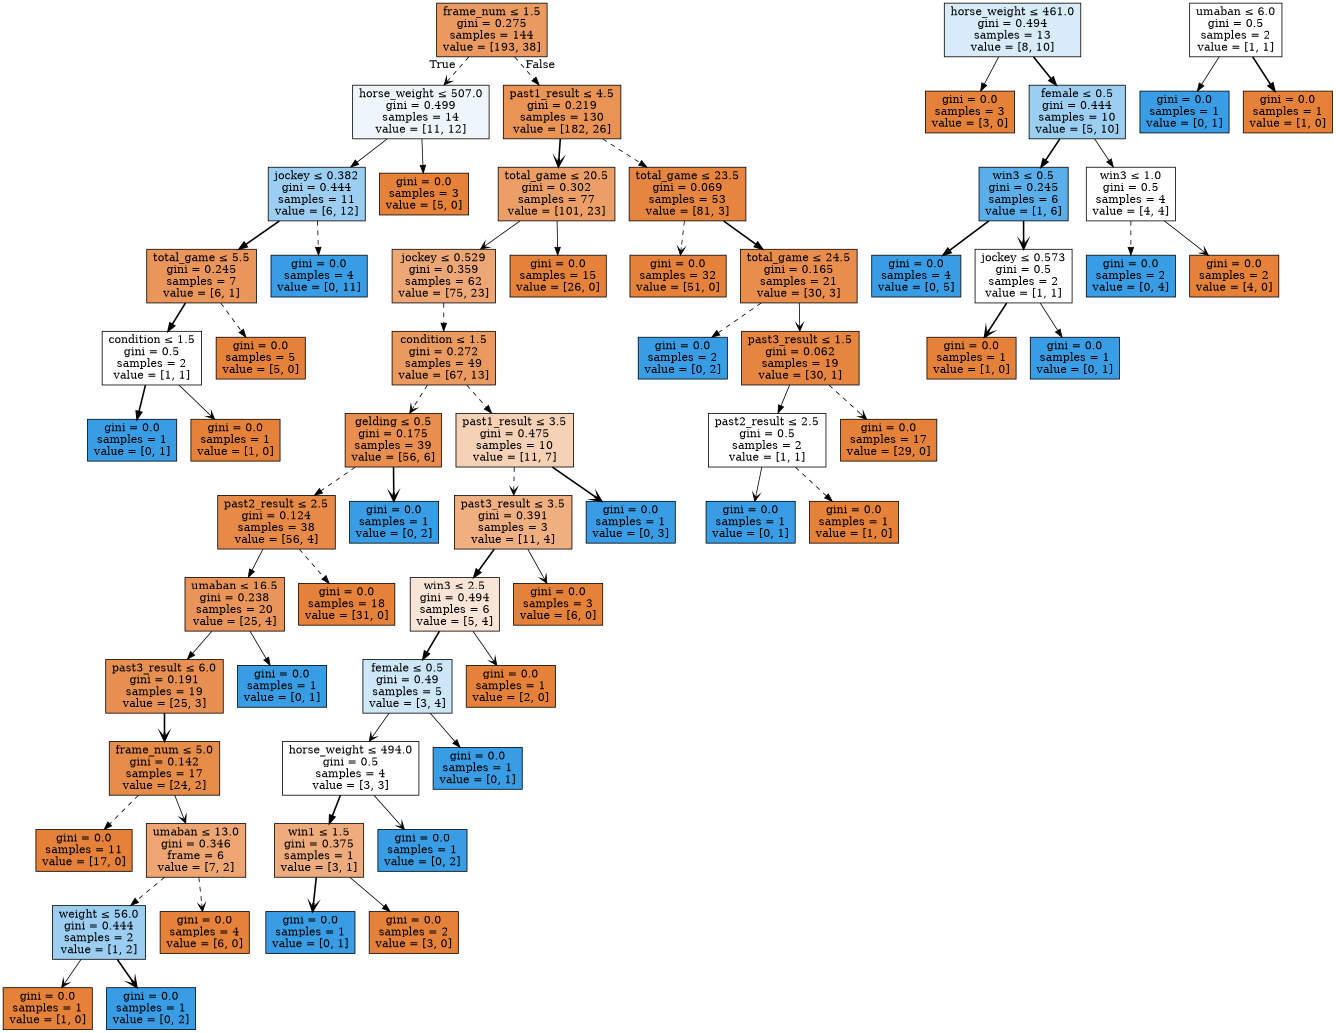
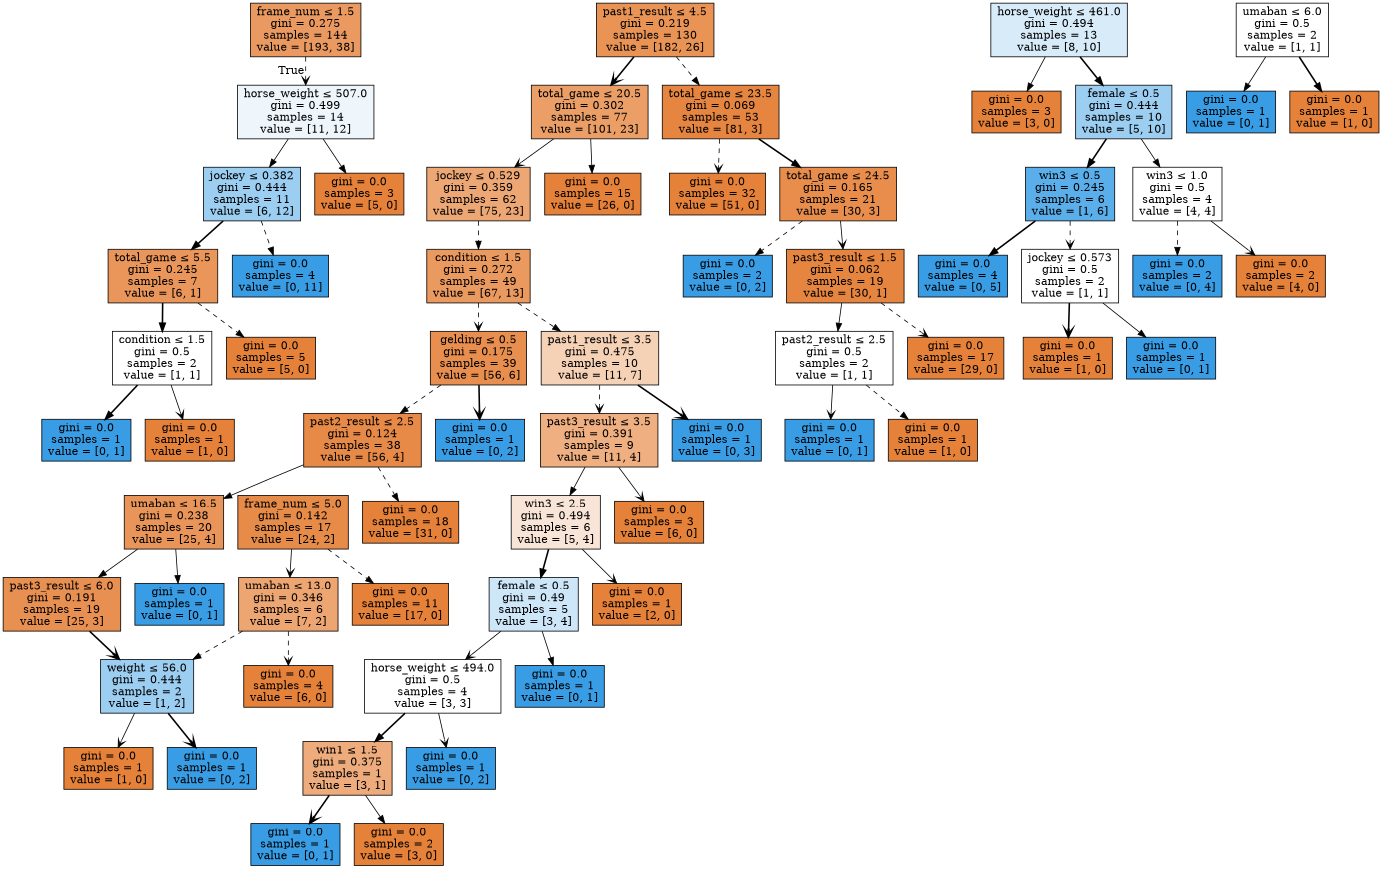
(524, 68) -> none
(1024, 231) -> (1070, 231)
(513, 528) -> (599, 446)
(486, 560) -> (579, 478)
(164, 723) -> (101, 642)
(196, 856) -> (288, 610)
